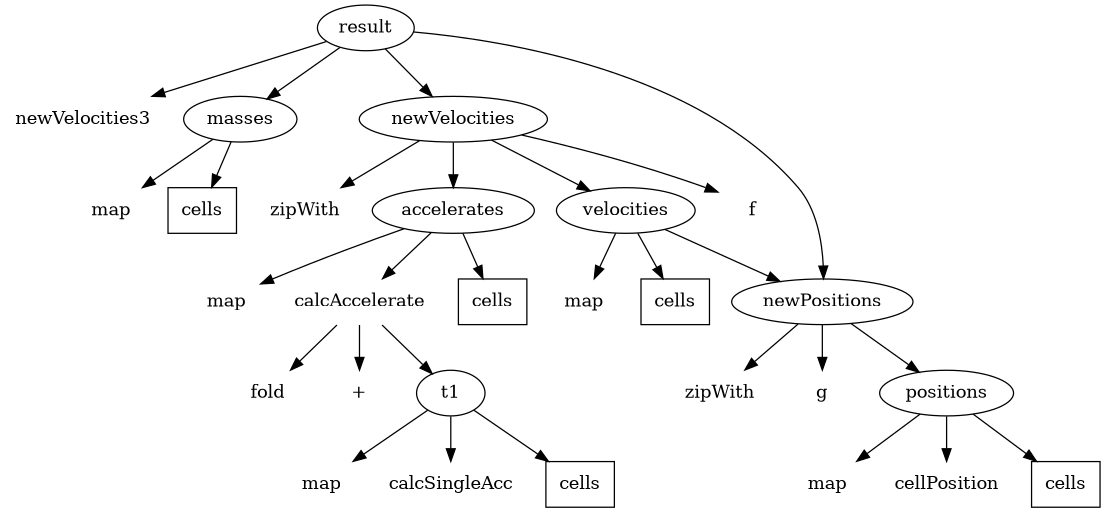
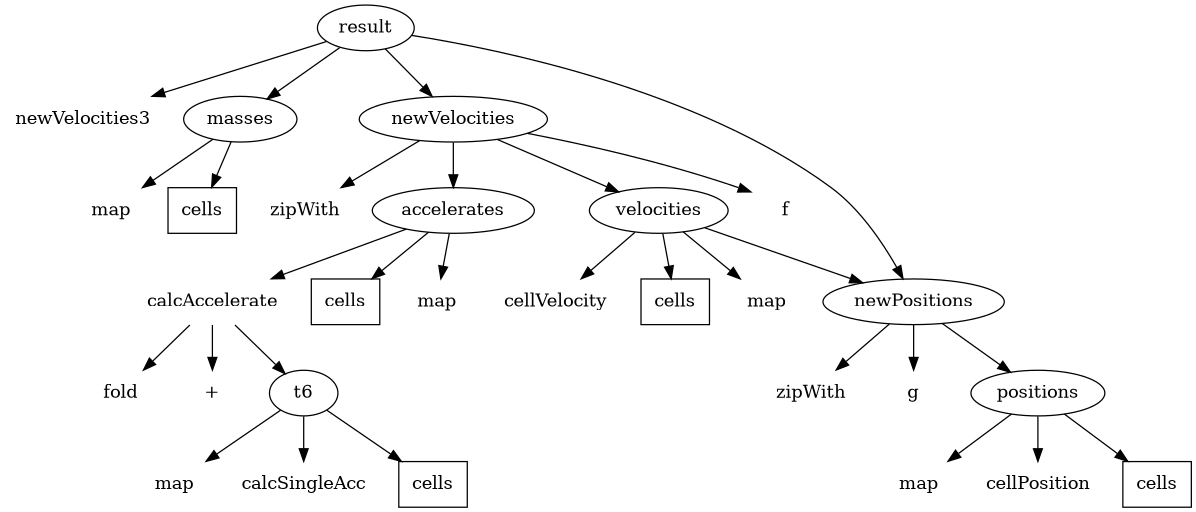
none -> (556, 302)
(451, 393) -> (304, 393)
